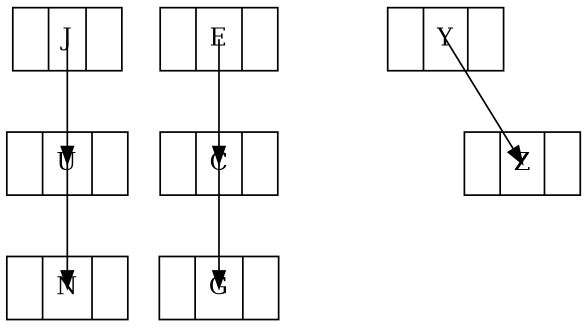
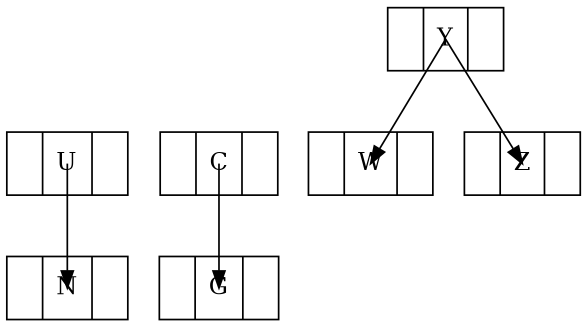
(67, 39) -> none
(219, 39) -> none
none -> (371, 164)
